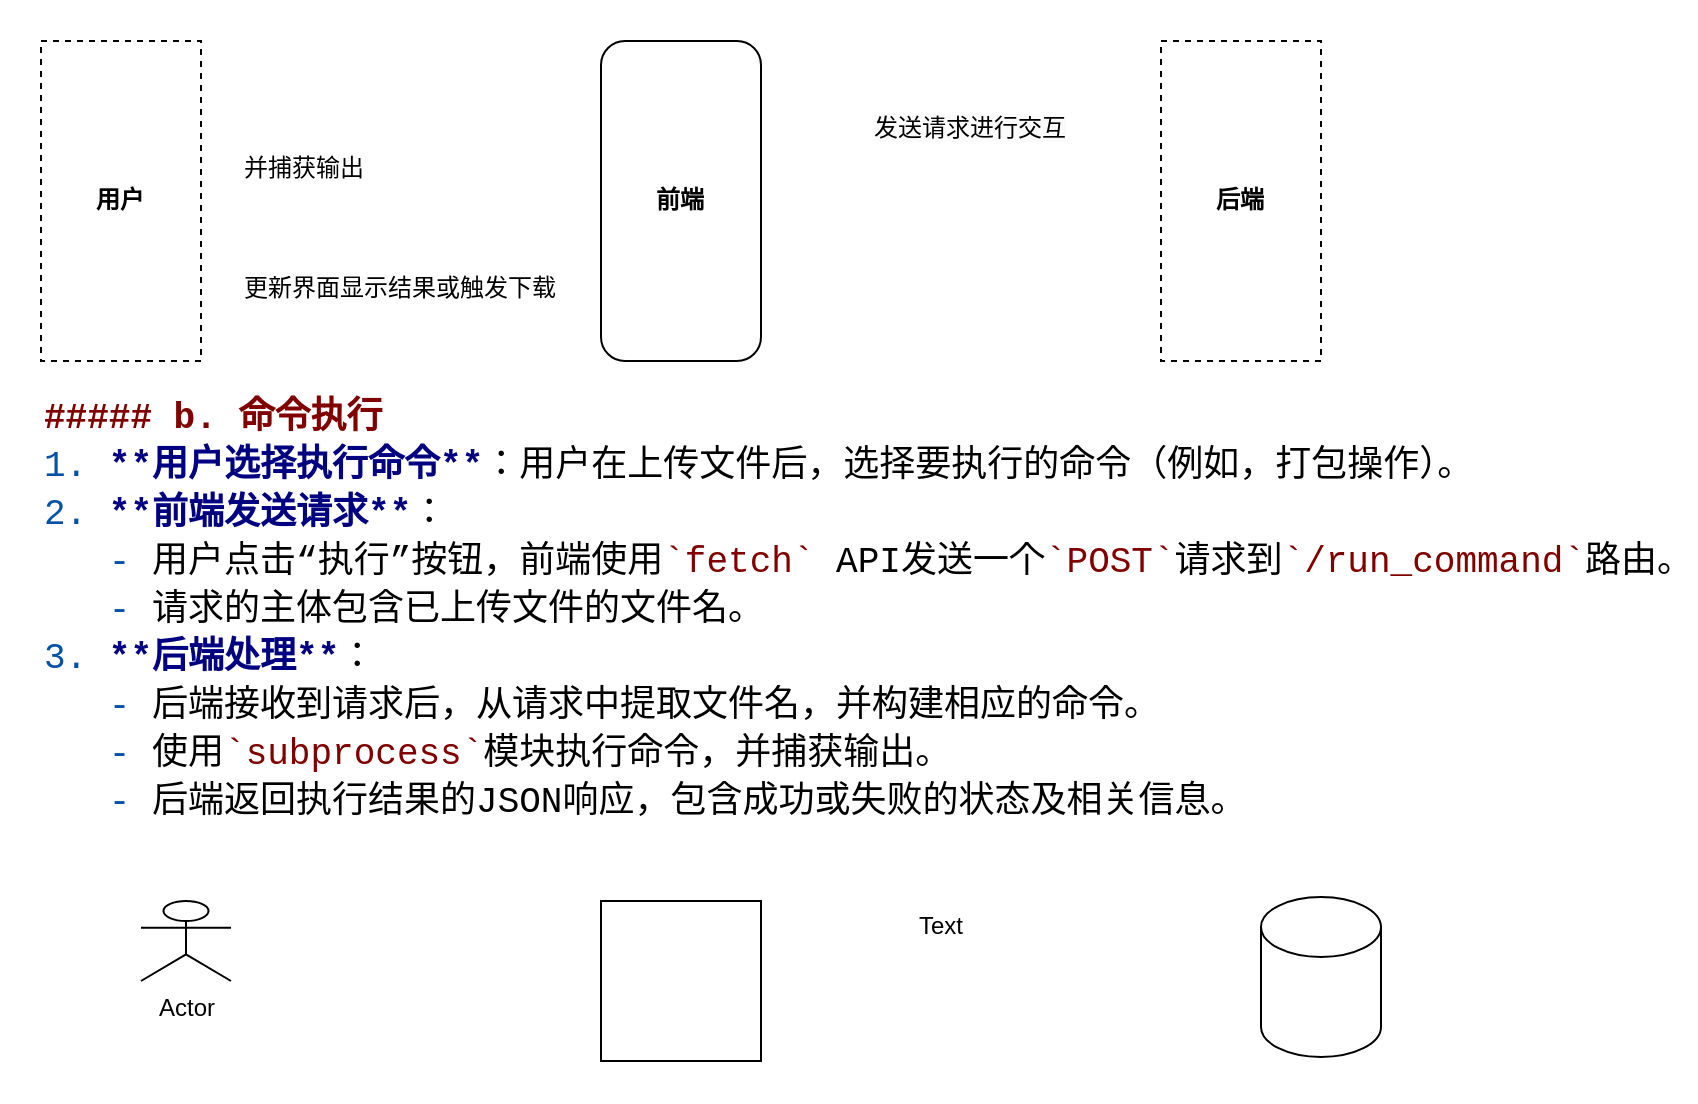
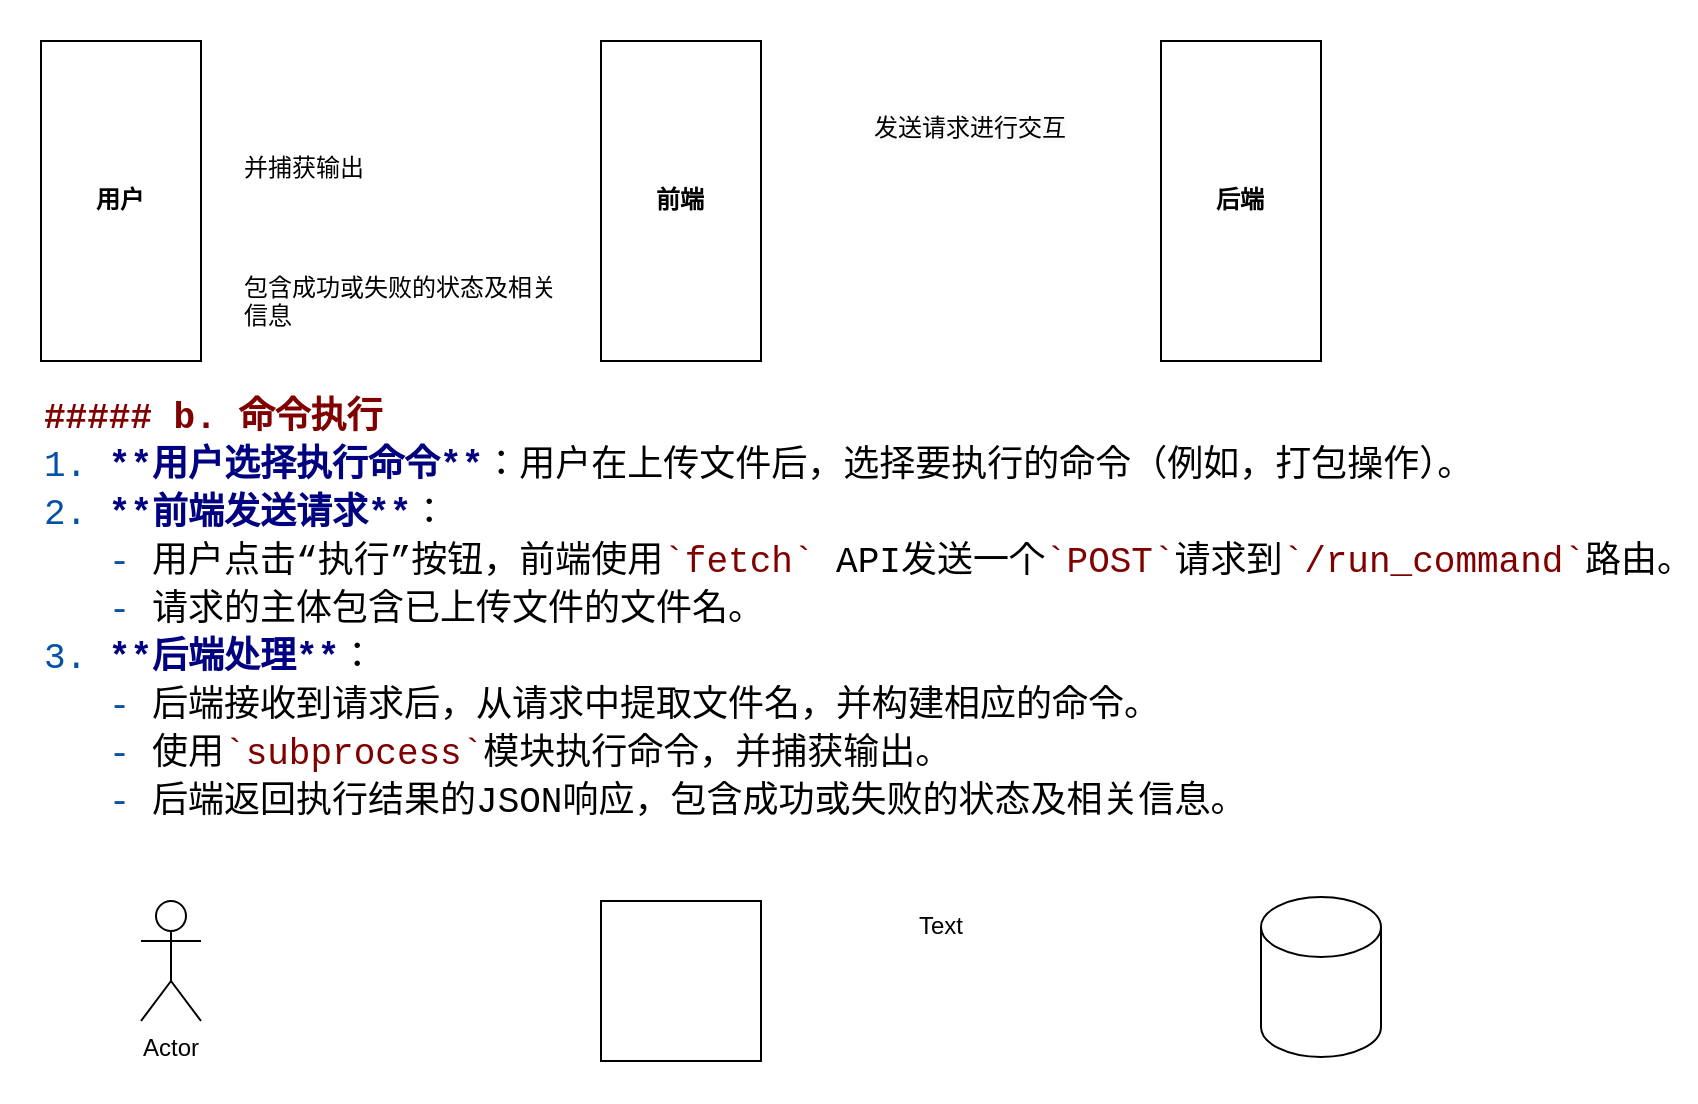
(121, 201) -> (121, 201)
(681, 201) -> (681, 201)
(1241, 201) -> (1241, 201)
(401, 289) -> (403, 304)
(186, 941) -> (171, 961)
